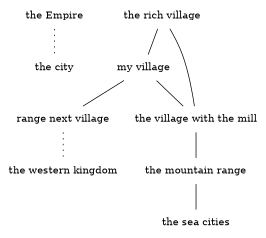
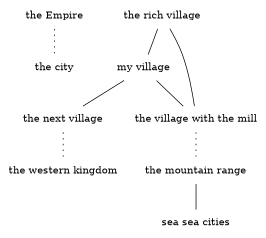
(63, 119) -> (63, 119)
(196, 145) -> (196, 145)
(196, 223) -> (196, 223)
